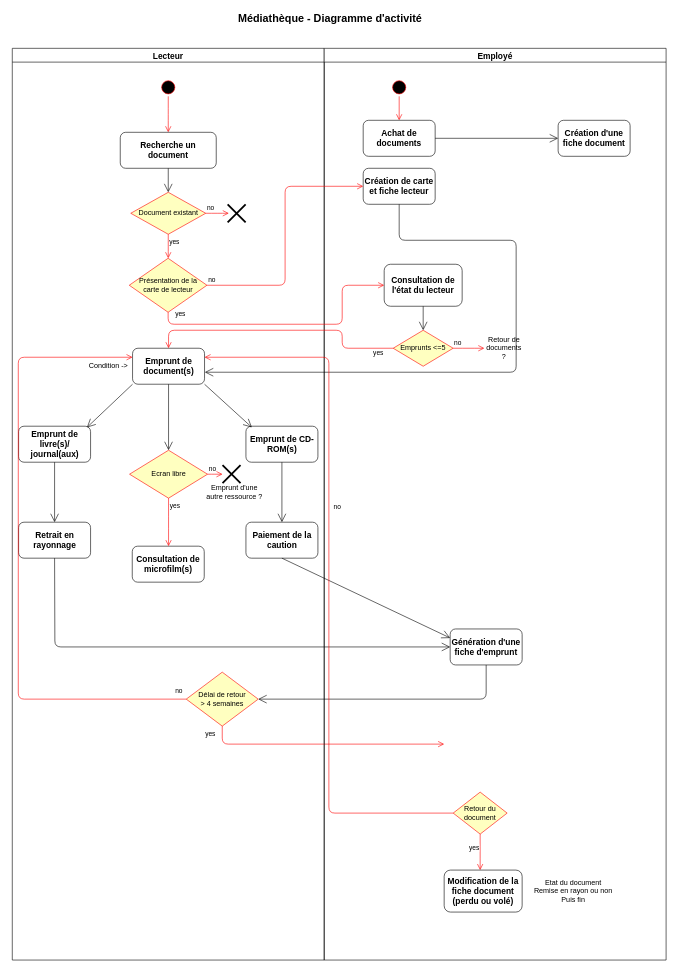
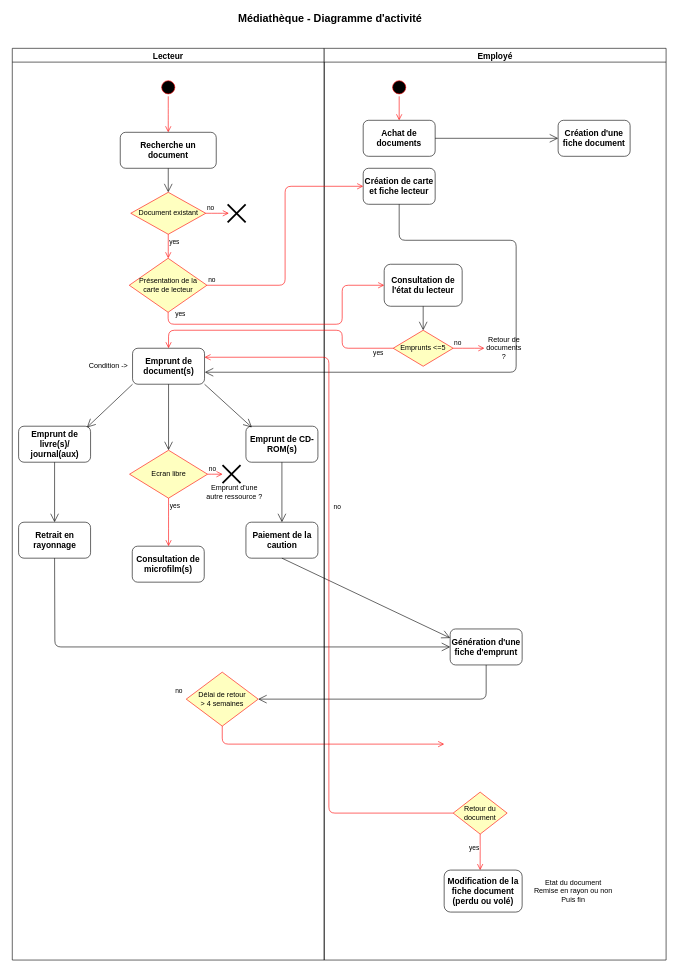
(30, 699) -> none
